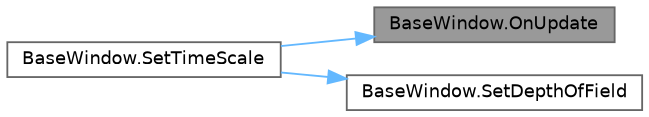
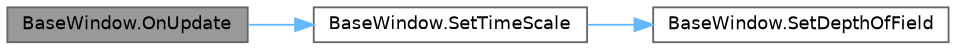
(318, 42) -> (272, 25)
